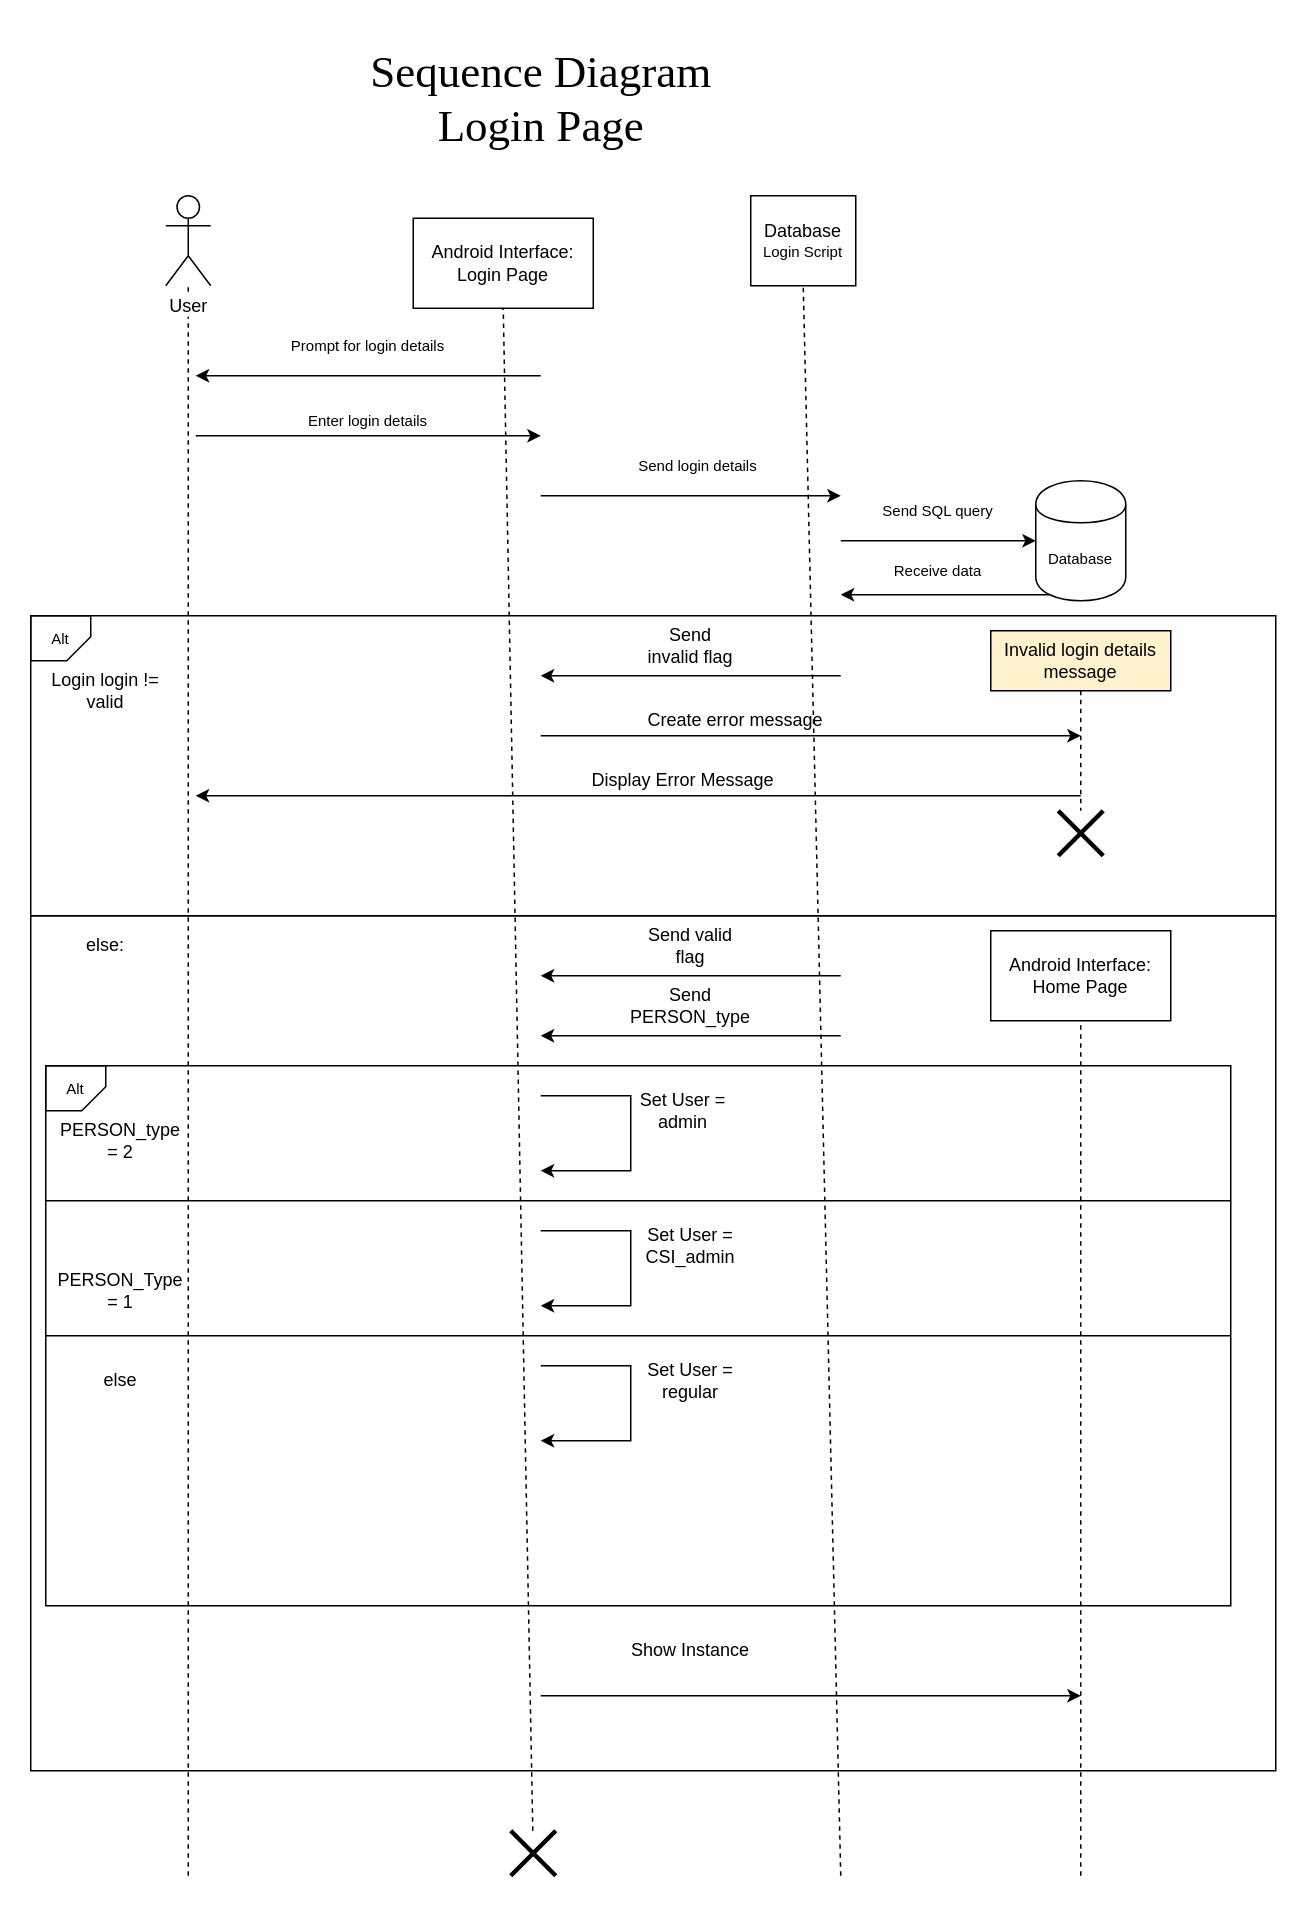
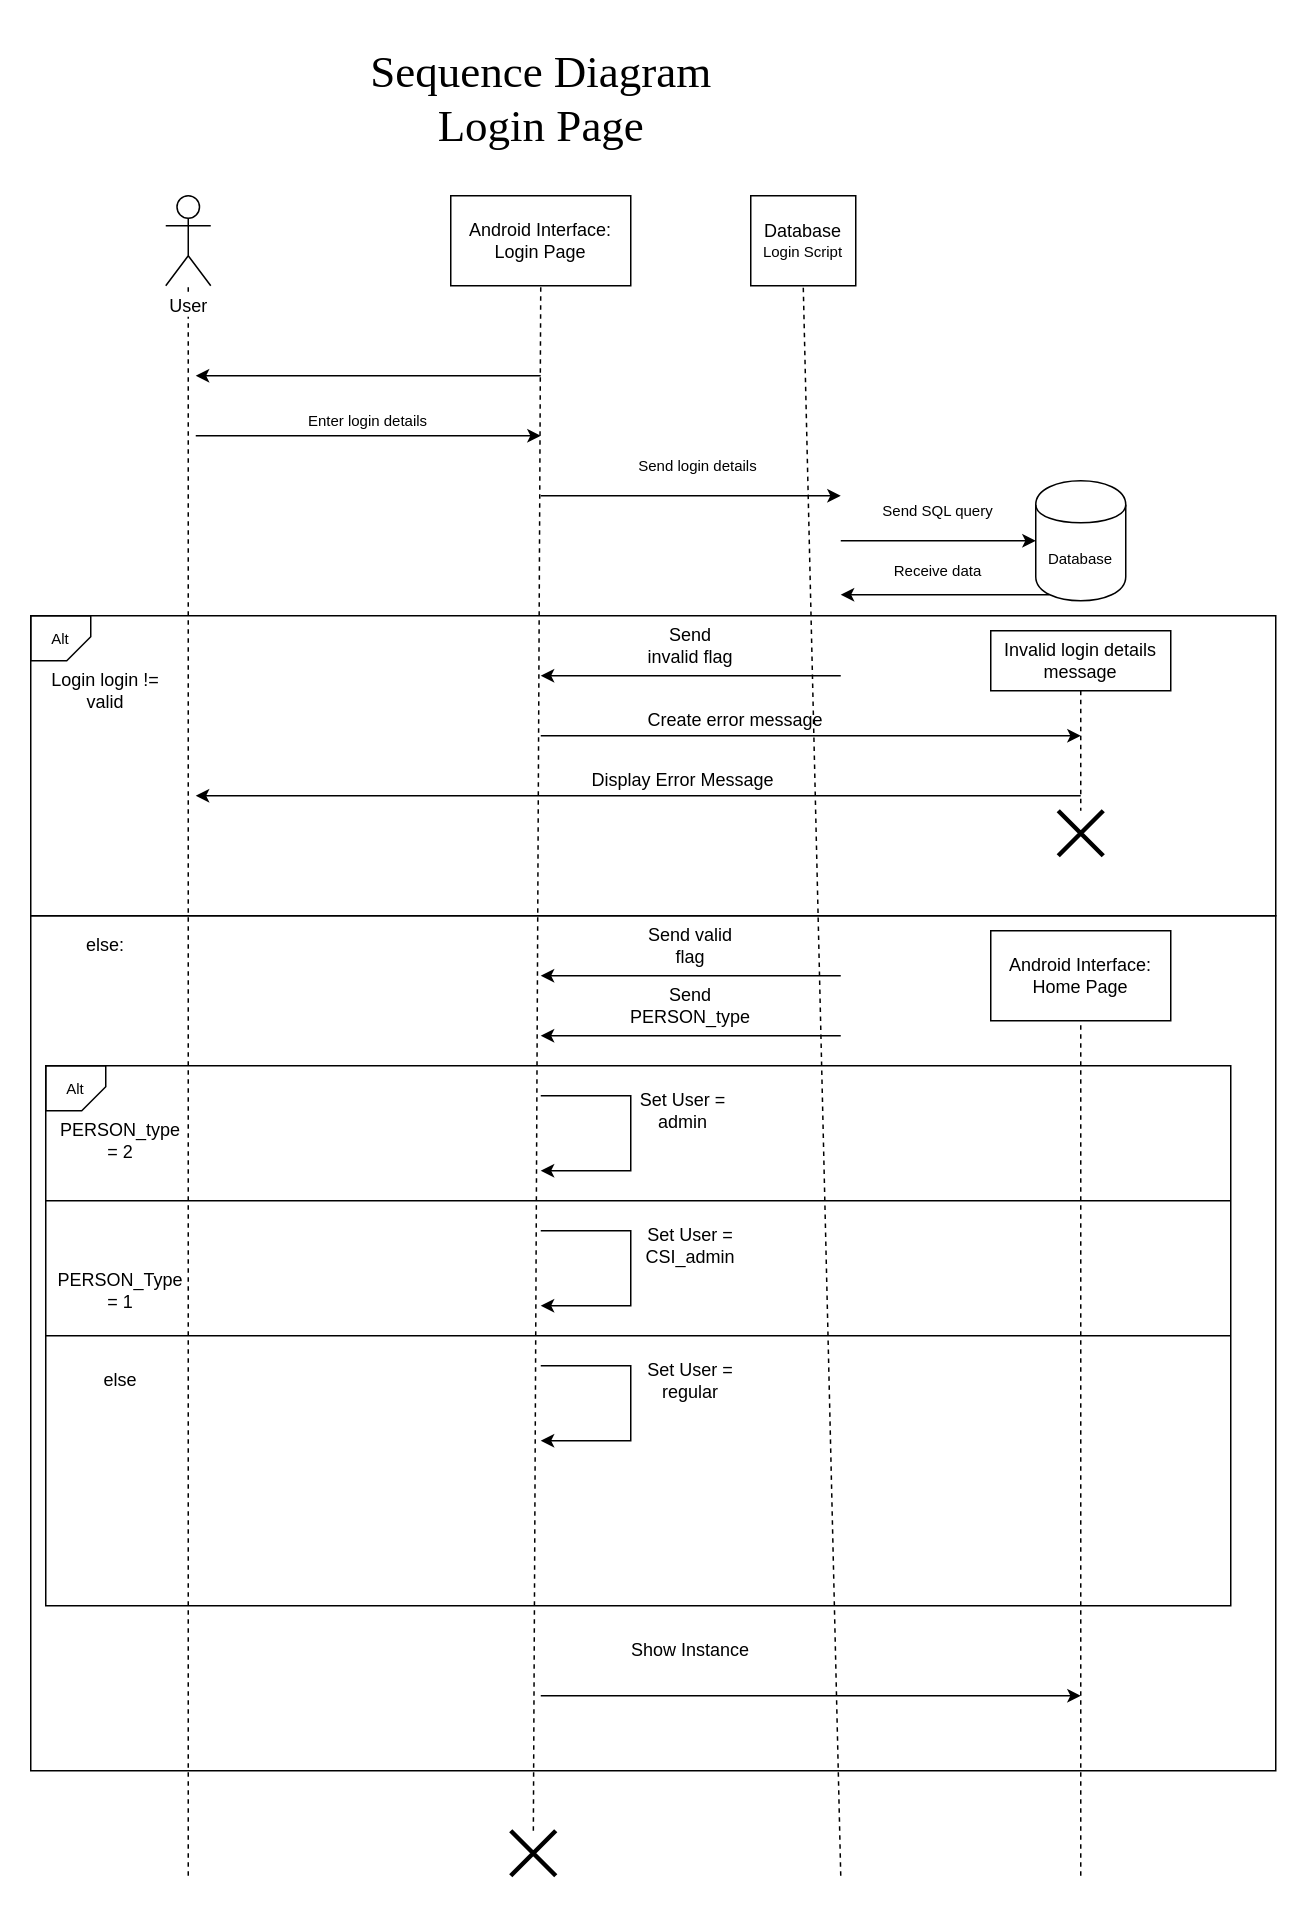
(503, 263) -> (541, 241)
(368, 346) -> none
(1081, 661) -> (1081, 661)
